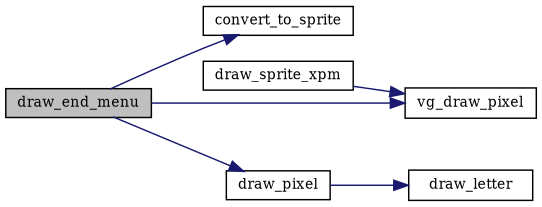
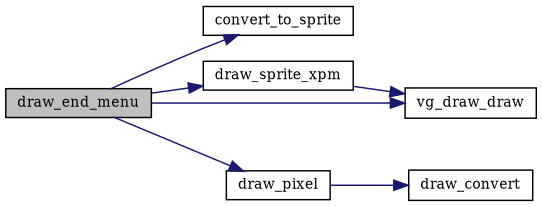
none -> (170, 91)
(471, 103) -> (471, 103)
(471, 185) -> (471, 185)
